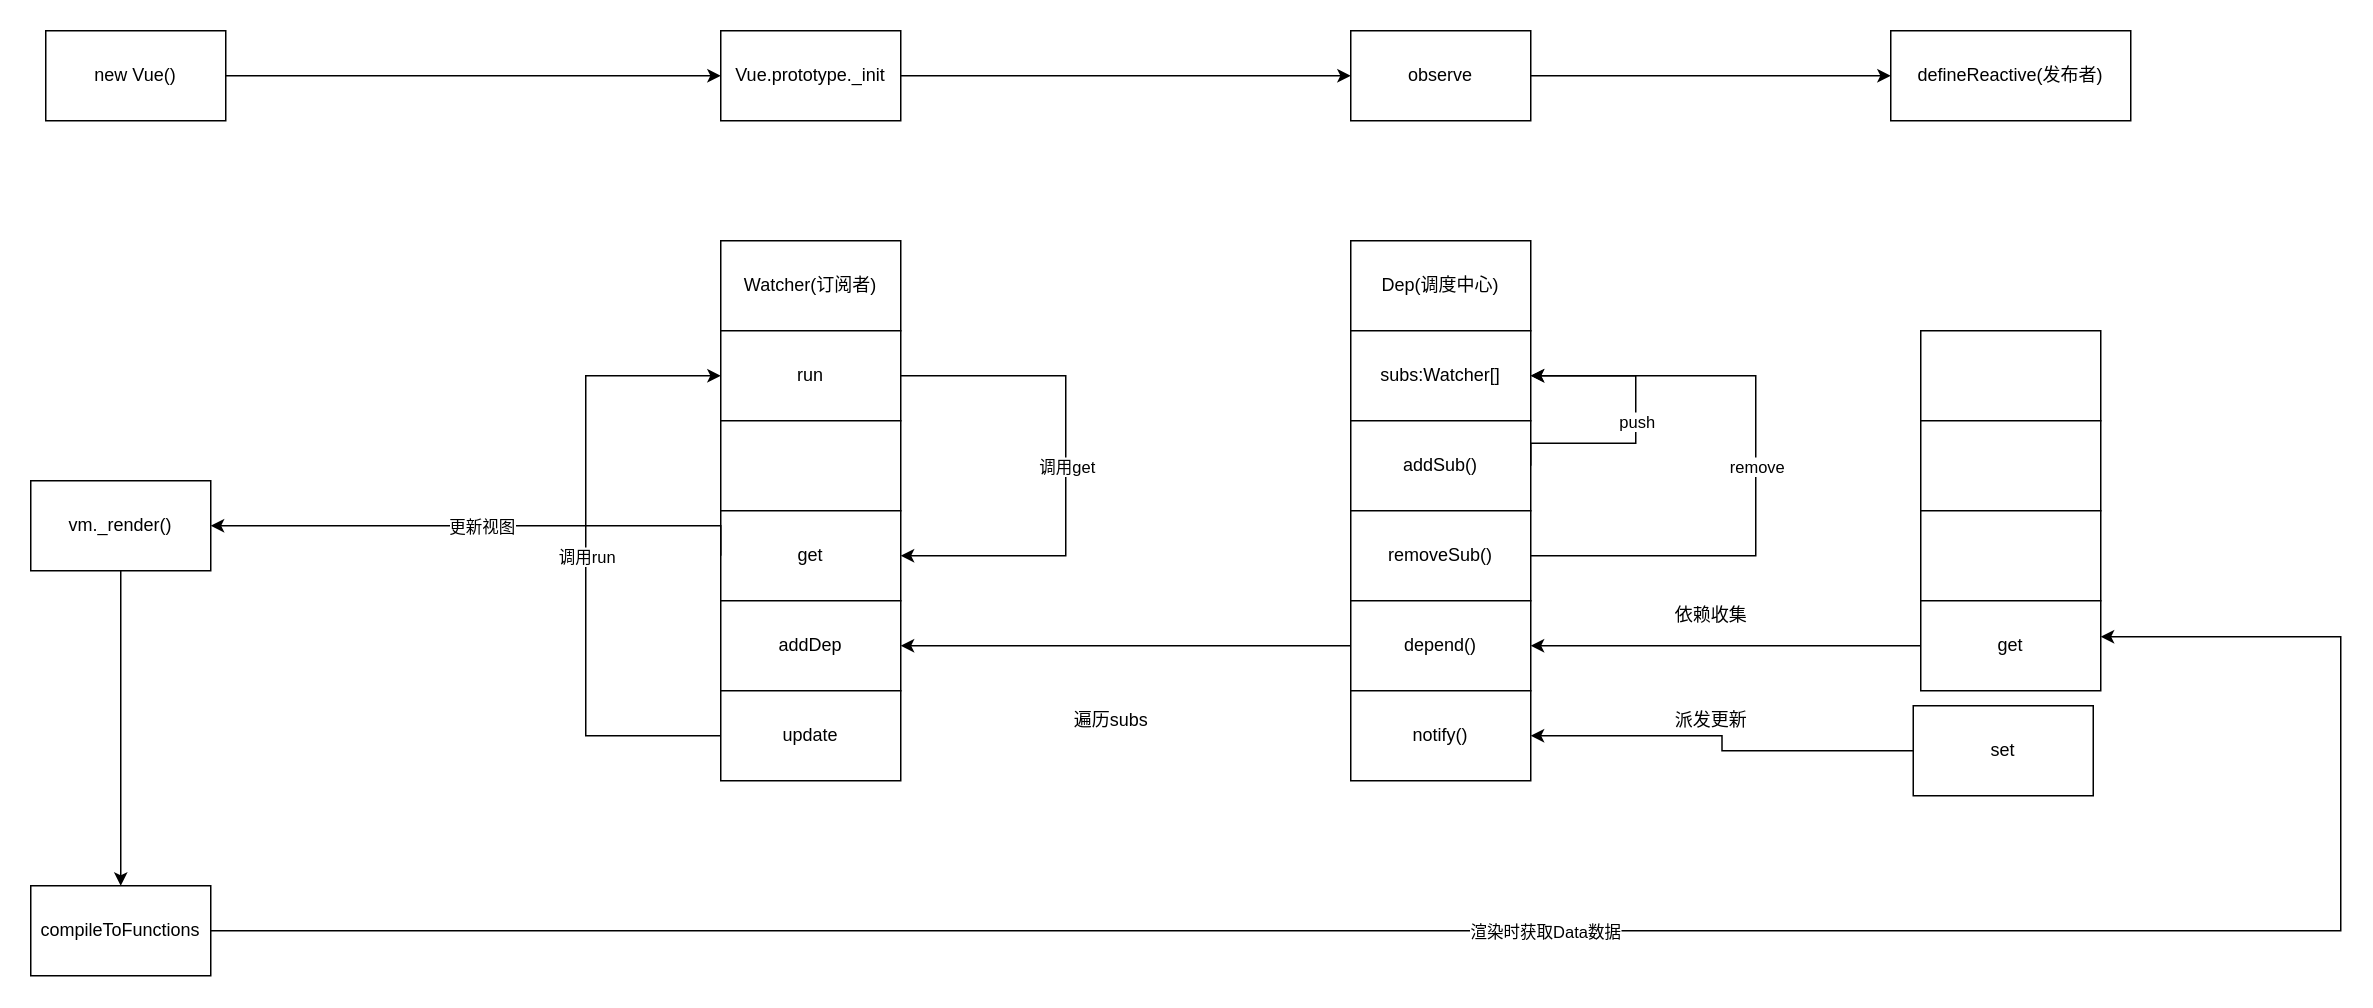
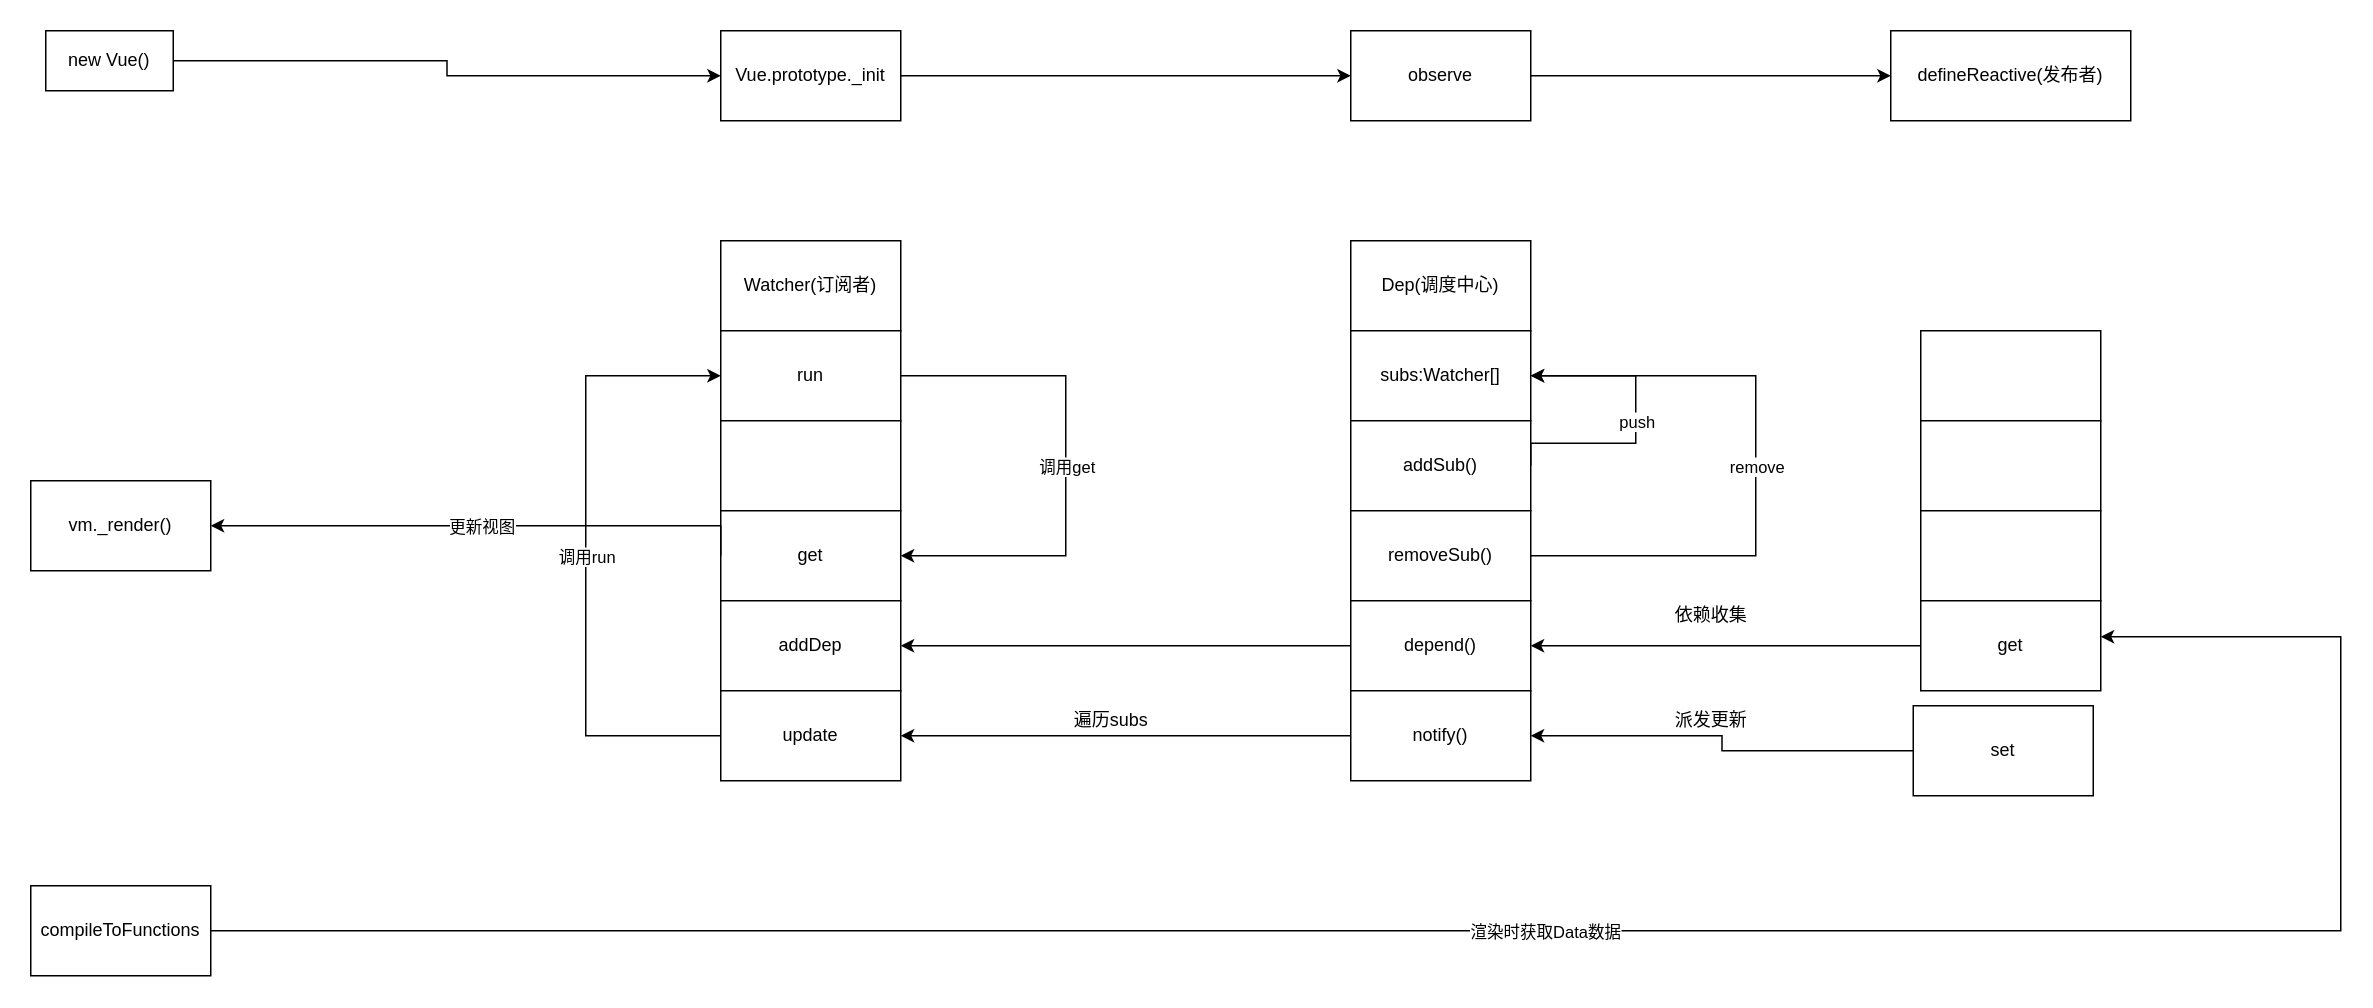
(136, 76) -> (110, 61)
(121, 723) -> none
none -> (1131, 736)
